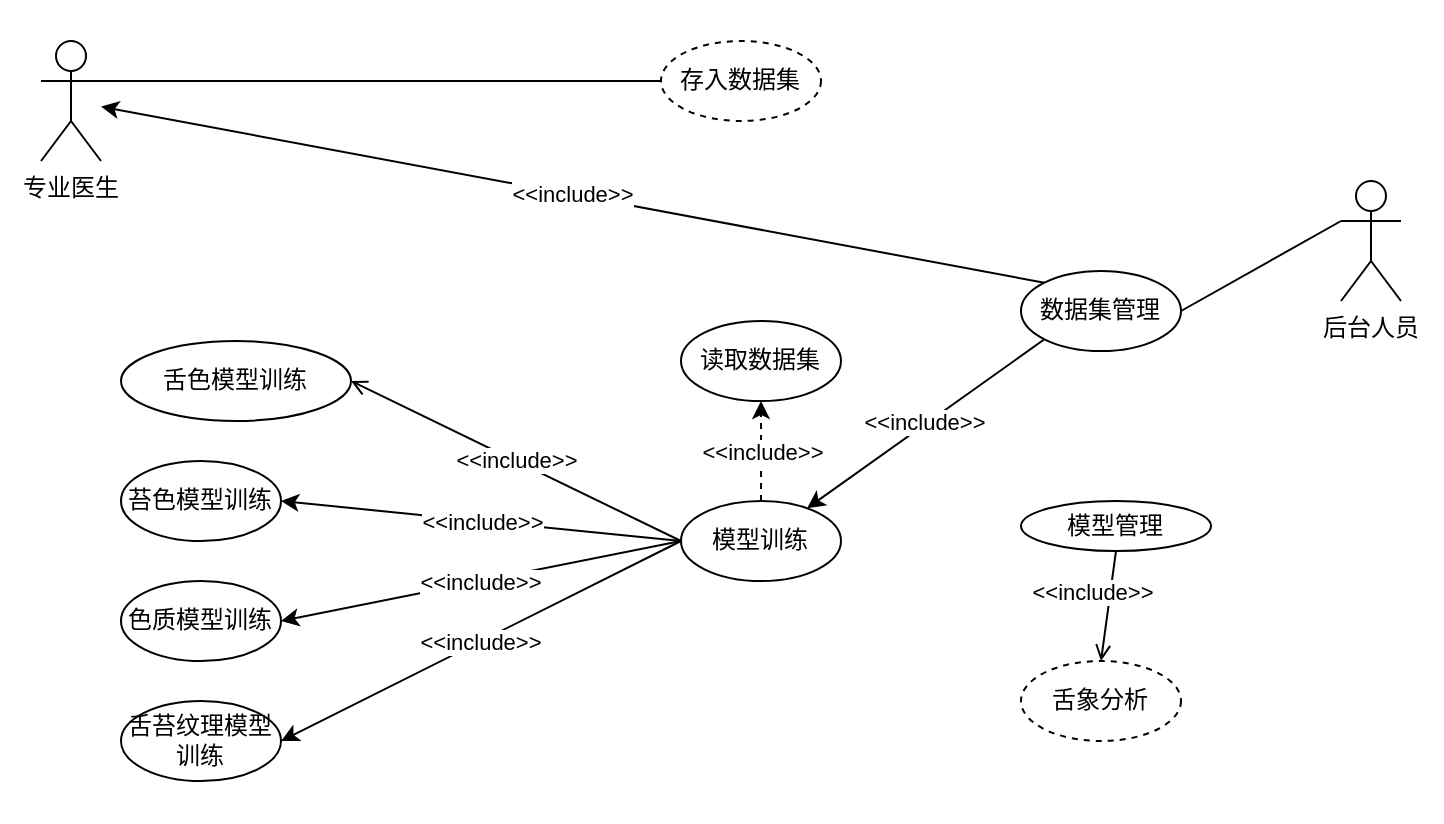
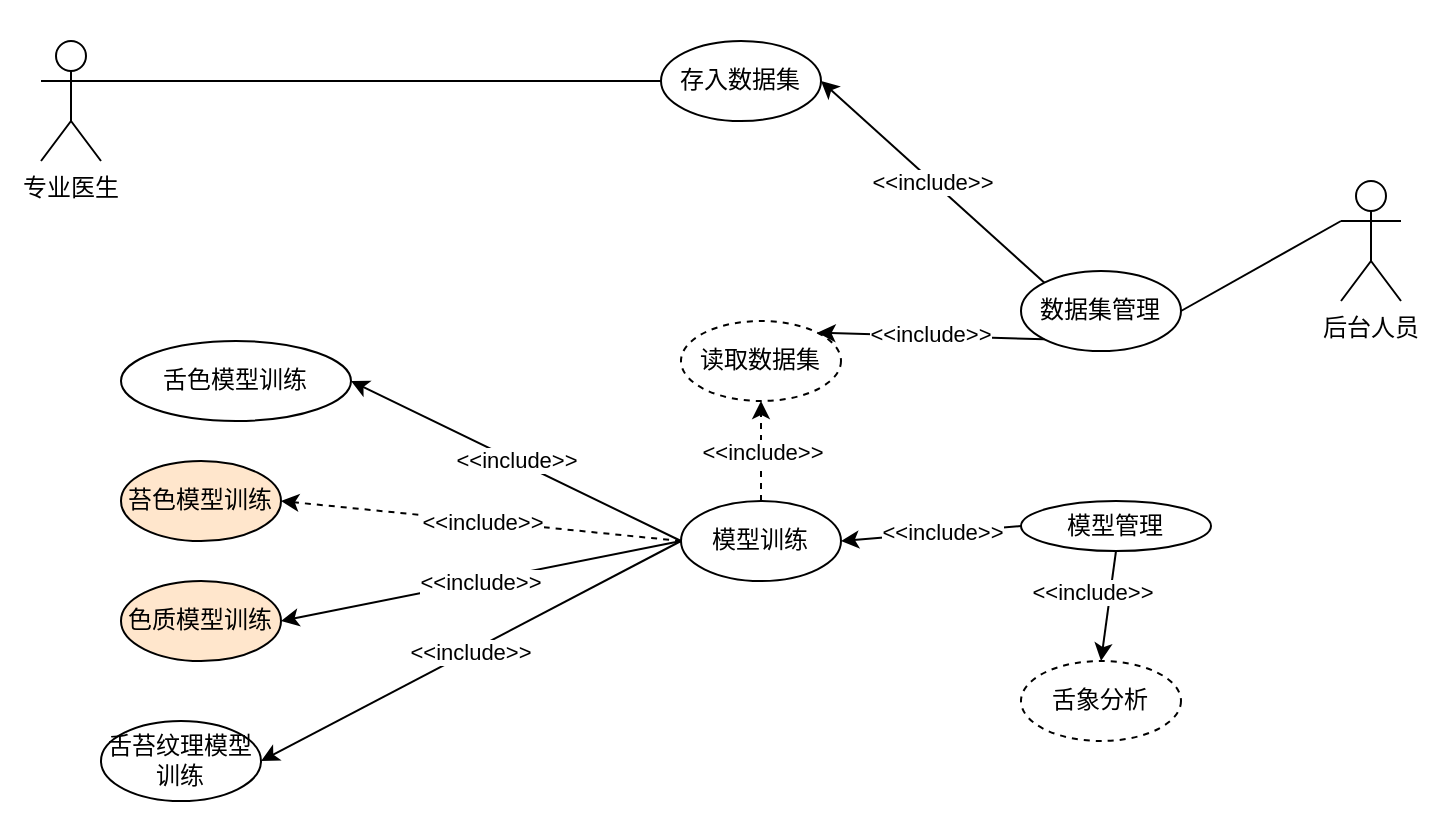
(741, 81) -> (741, 81)
(838, 244) -> (937, 186)
(761, 361) -> (761, 361)
(360, 386) -> (364, 387)
(931, 420) -> (937, 336)
(201, 501) -> (201, 501)
(360, 509) -> (360, 509)
none -> (938, 533)
(201, 621) -> (201, 621)
(1103, 649) -> (1103, 646)
(201, 741) -> (181, 761)
